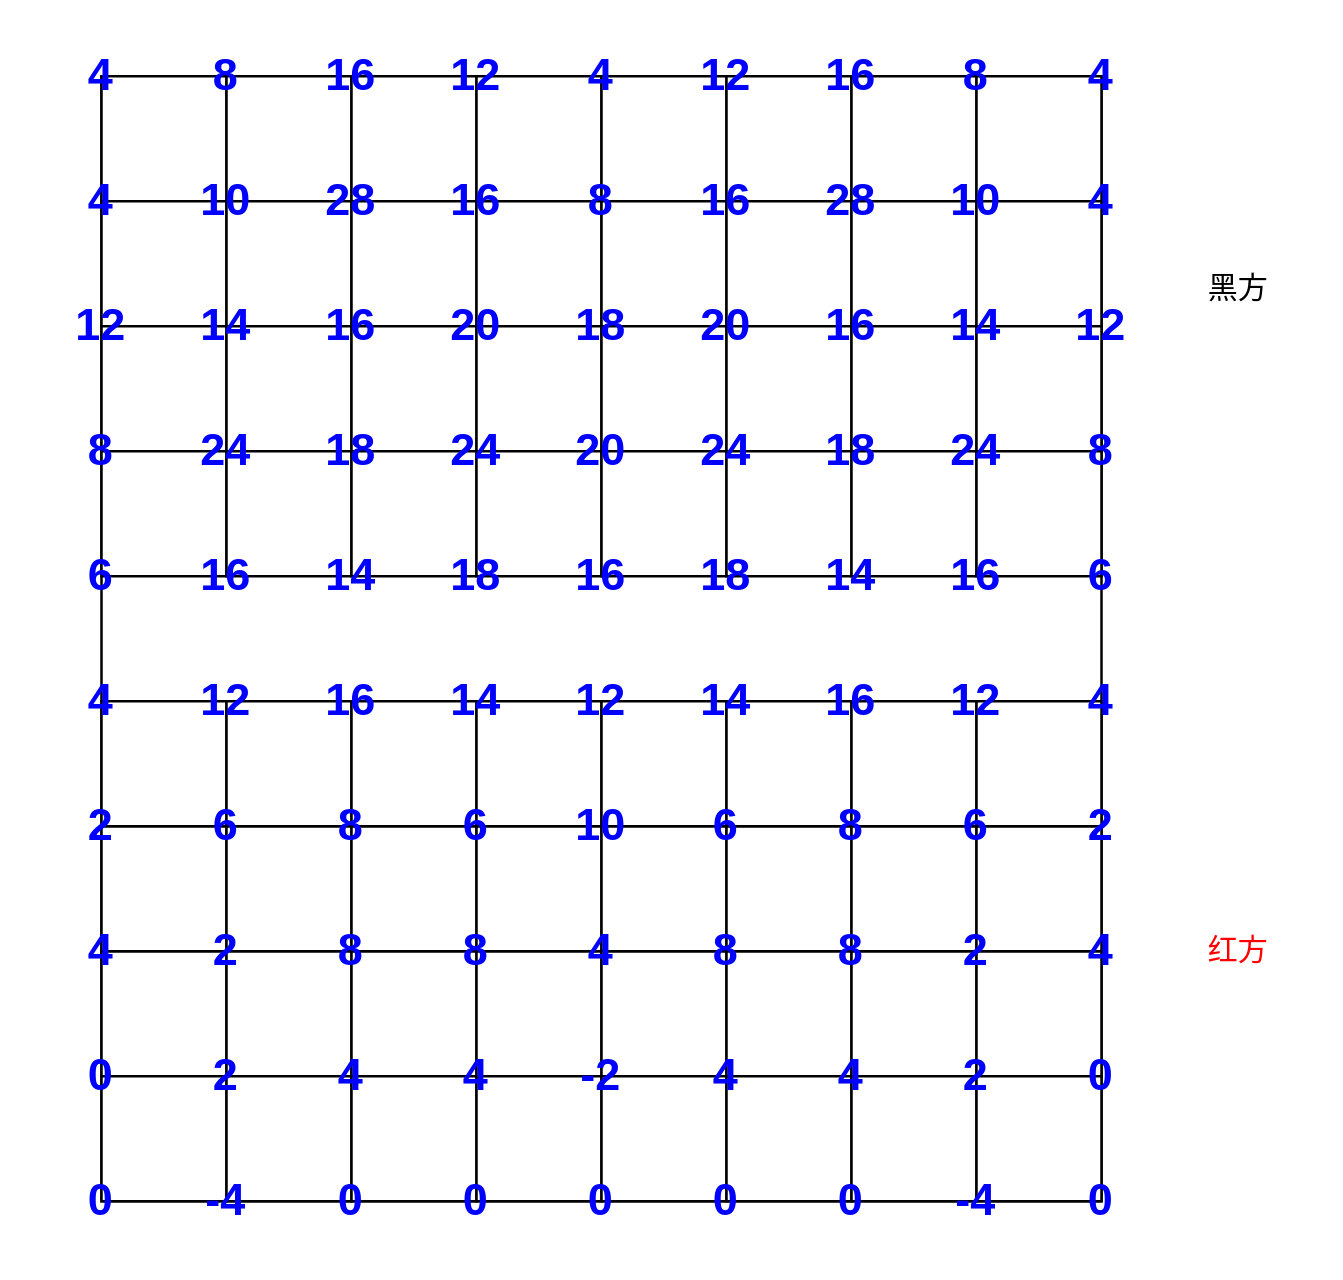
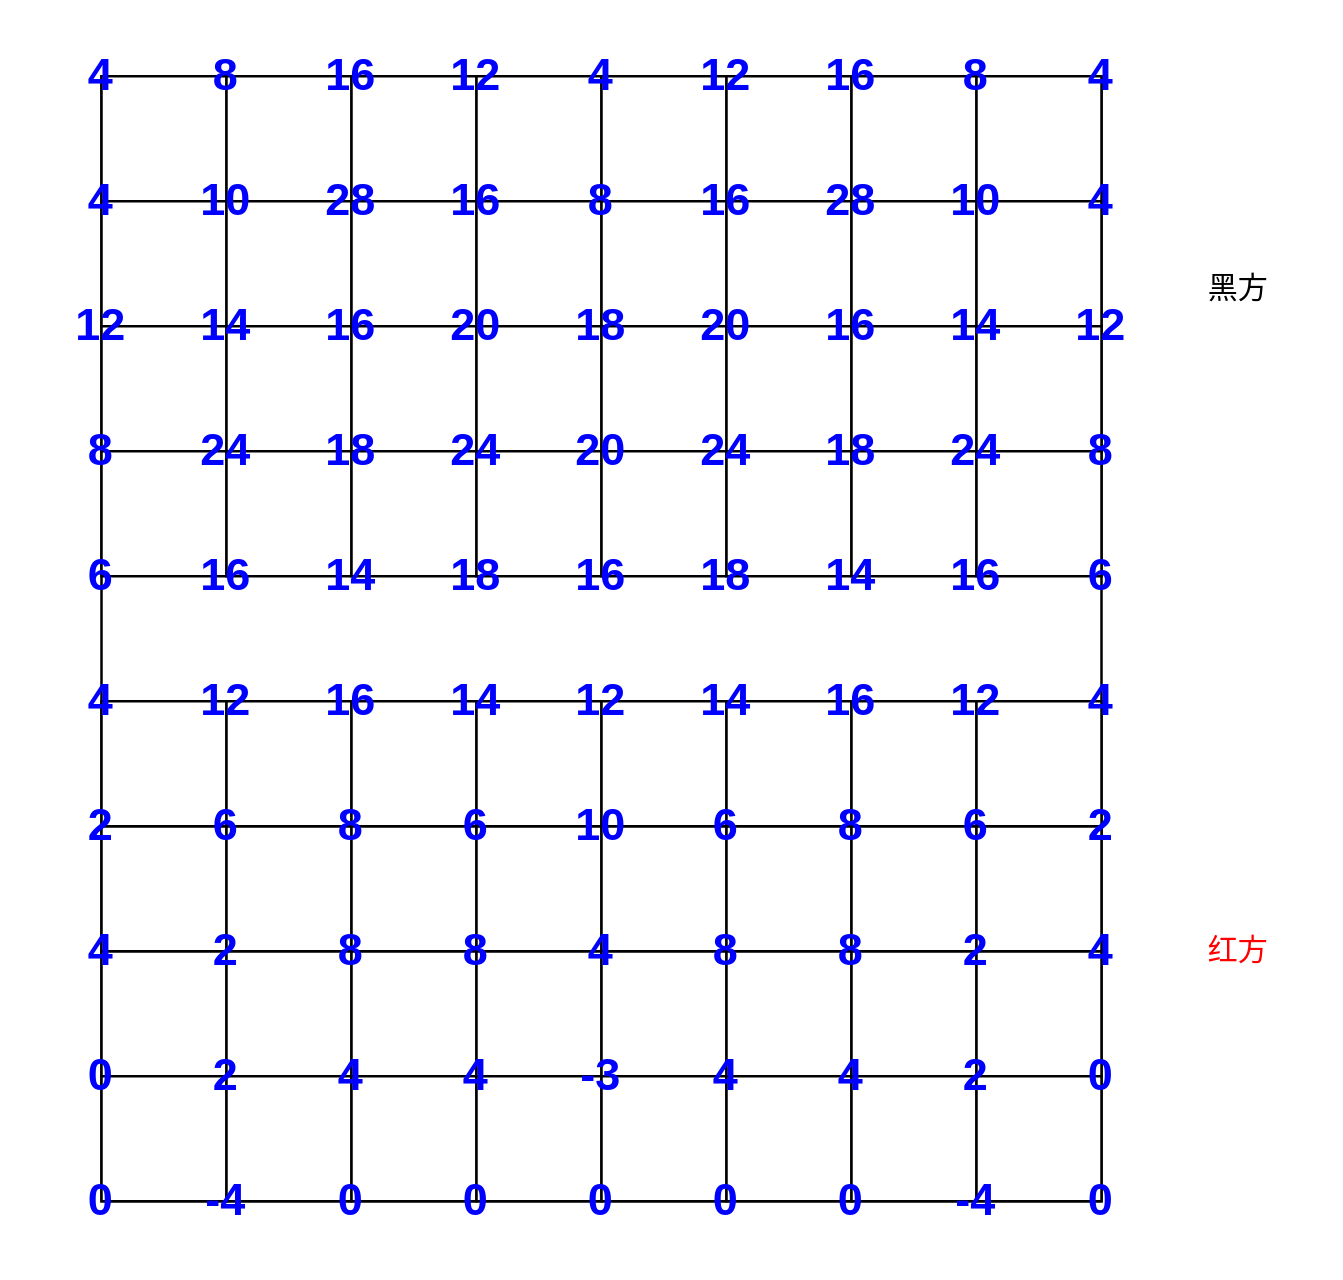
(601, 1076) -> (601, 1076)
